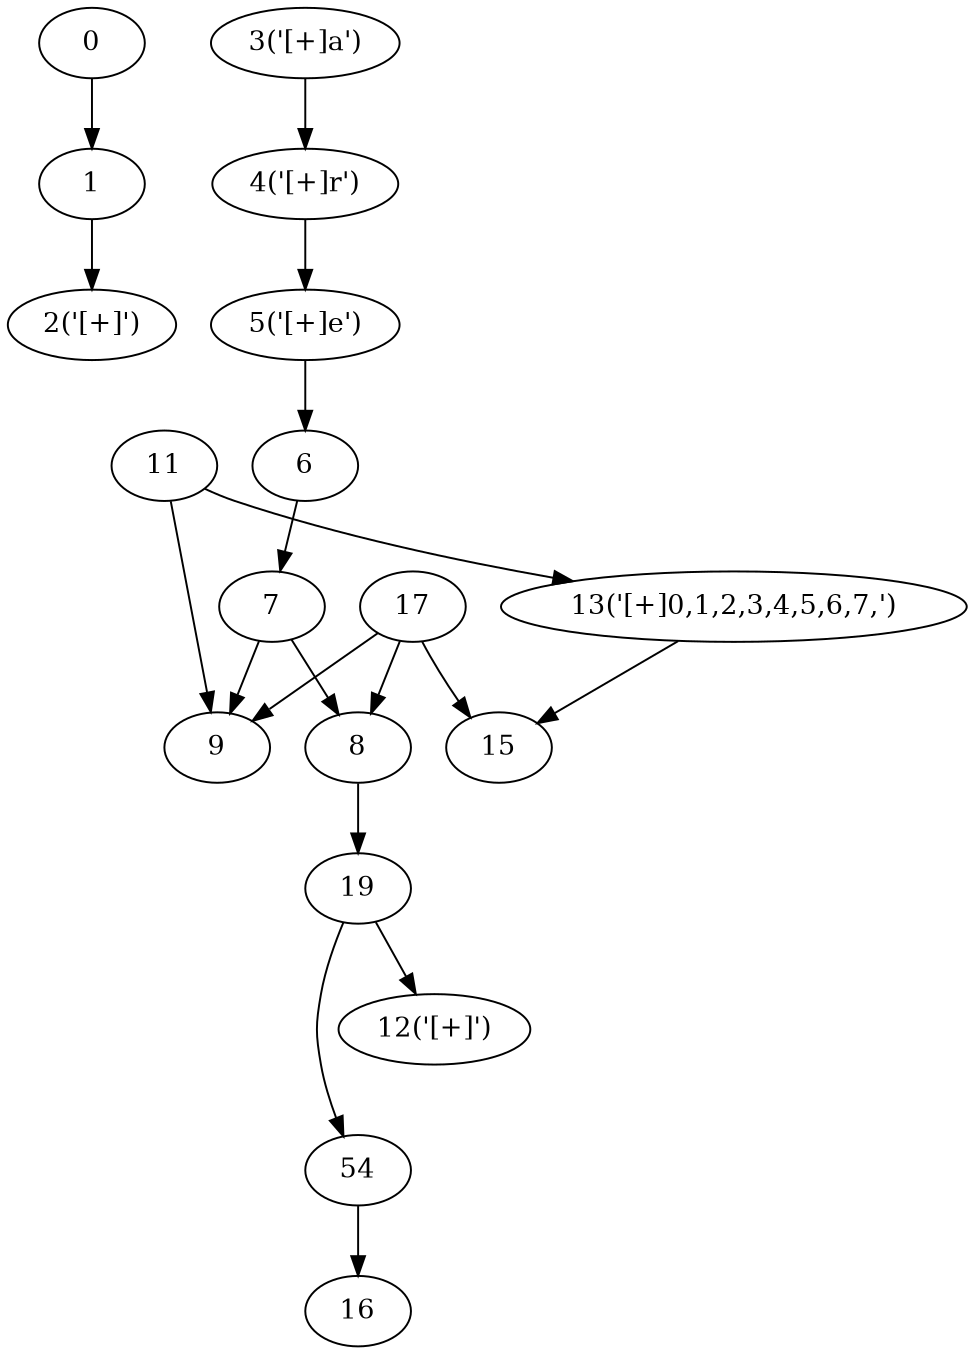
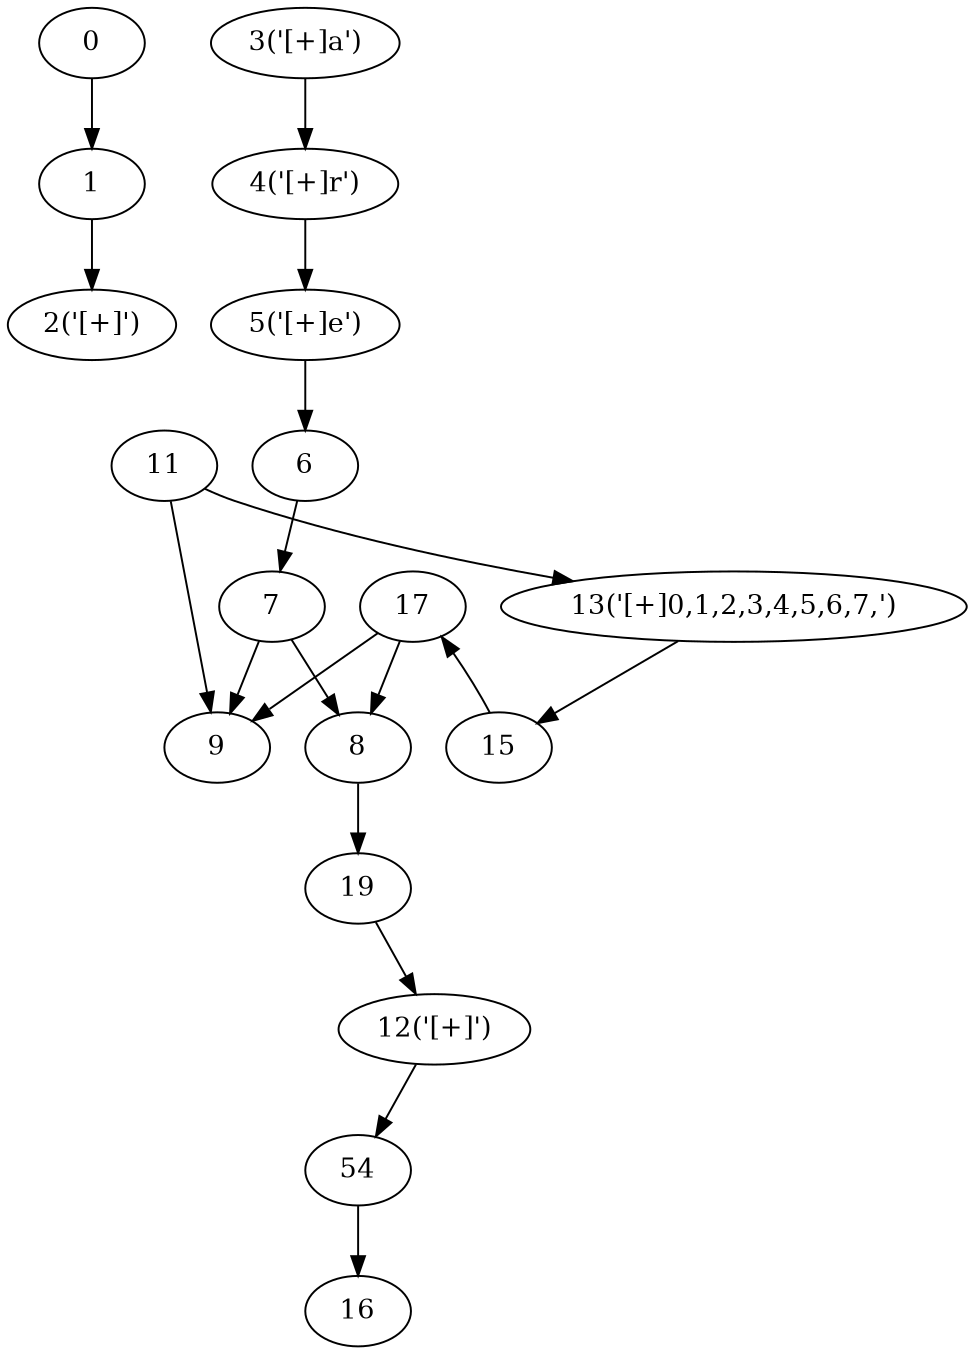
(440, 672) -> (472, 682)
(317, 1019) -> (401, 1092)
